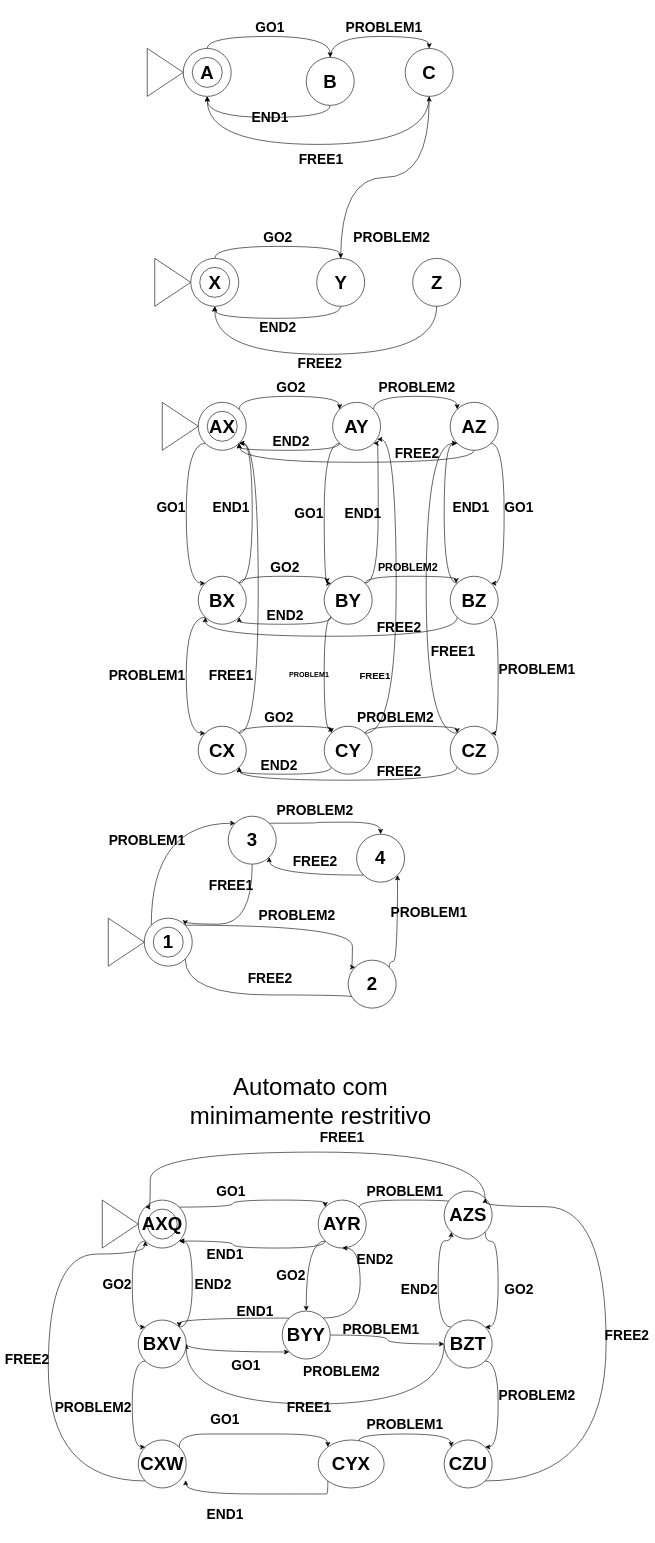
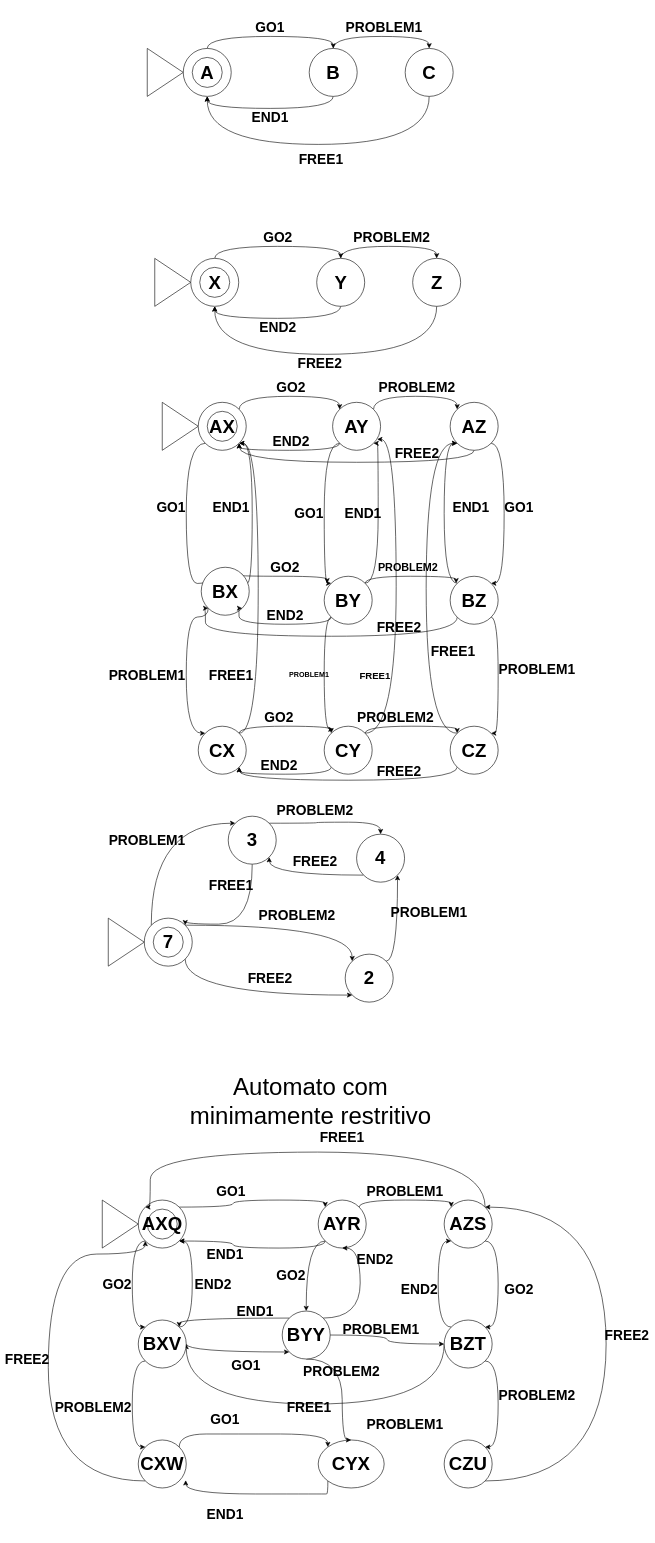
(330, 81) -> (333, 72)
(382, 178) -> (375, 247)
(222, 600) -> (225, 591)
(168, 942) -> (168, 942)
(372, 984) -> (369, 978)
(468, 1215) -> (468, 1224)
none -> (342, 1390)
(436, 1436) -> none
